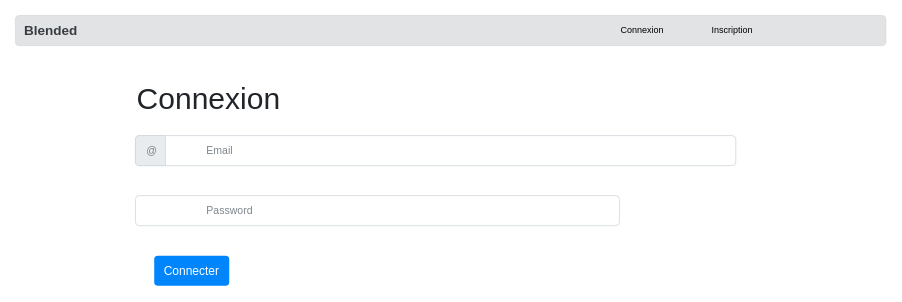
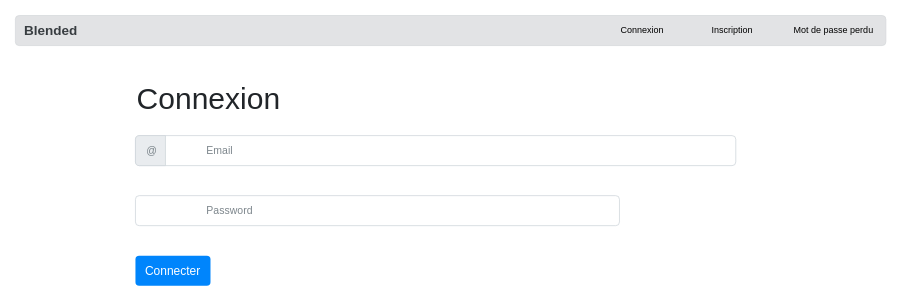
none -> (833, 30)
(192, 270) -> (173, 270)
